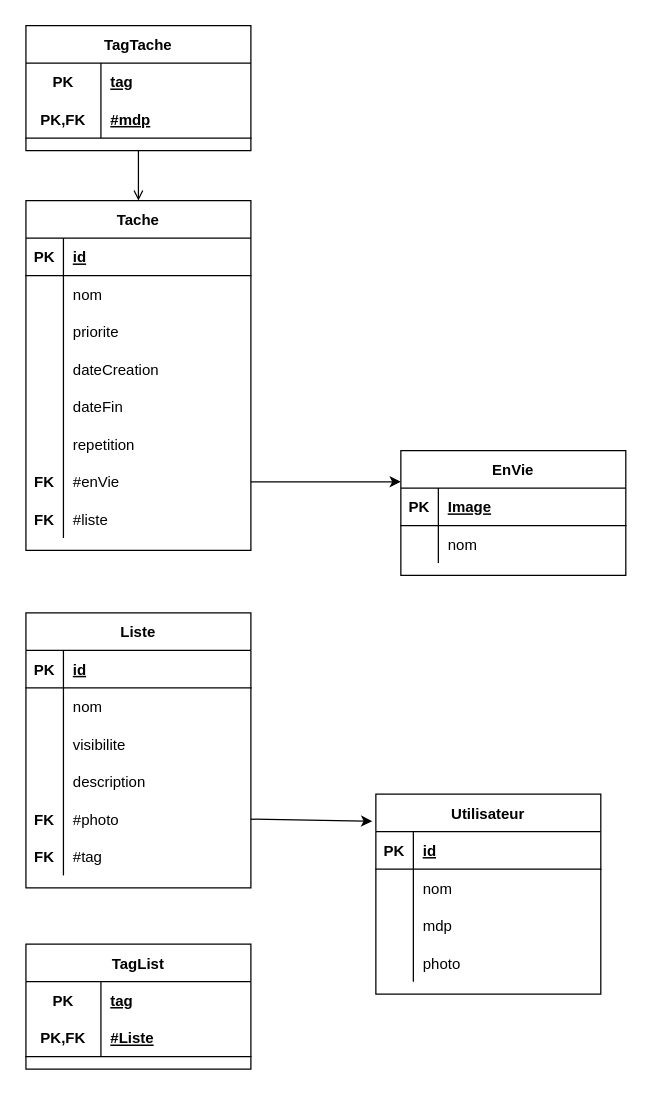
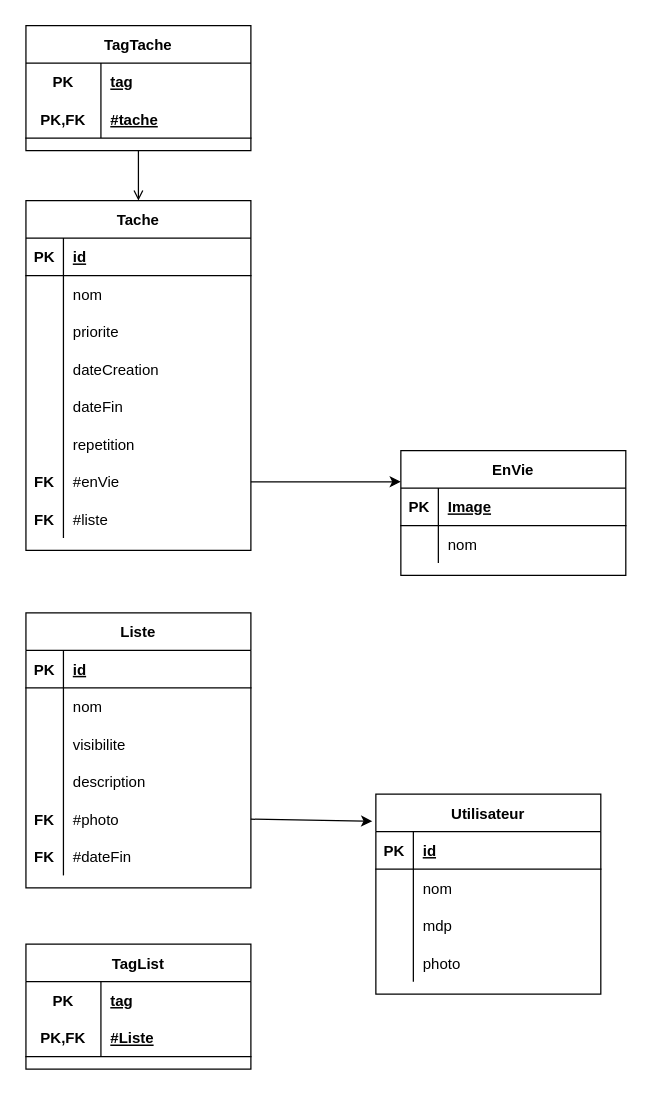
(127, 120) -> (135, 120)
(89, 858) -> (104, 858)
